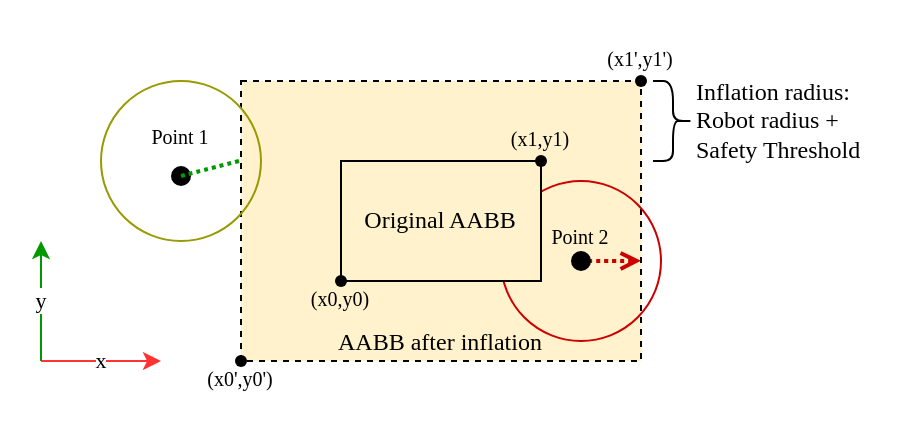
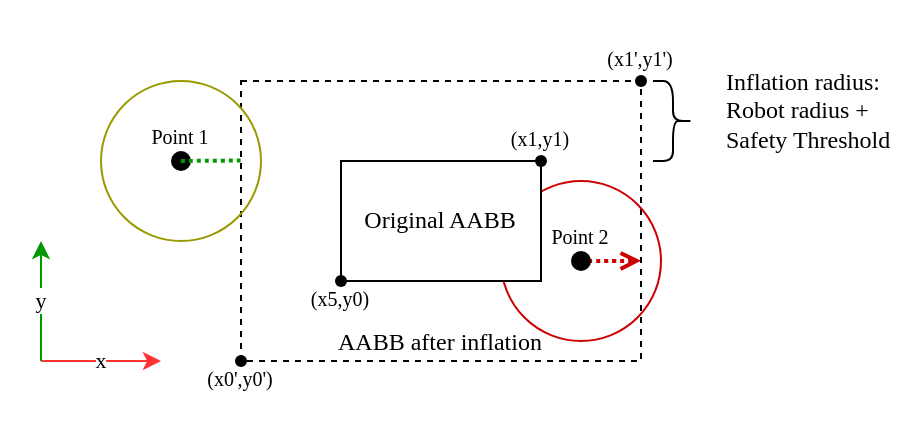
(783, 121) -> (813, 111)
(181, 176) -> (181, 161)
(441, 221) -> (441, 221)
(340, 299) -> (340, 299)
(441, 341) -> (441, 341)
